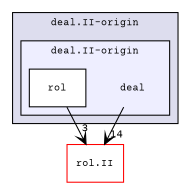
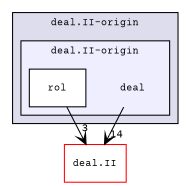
(95, 163) -> (95, 163)
